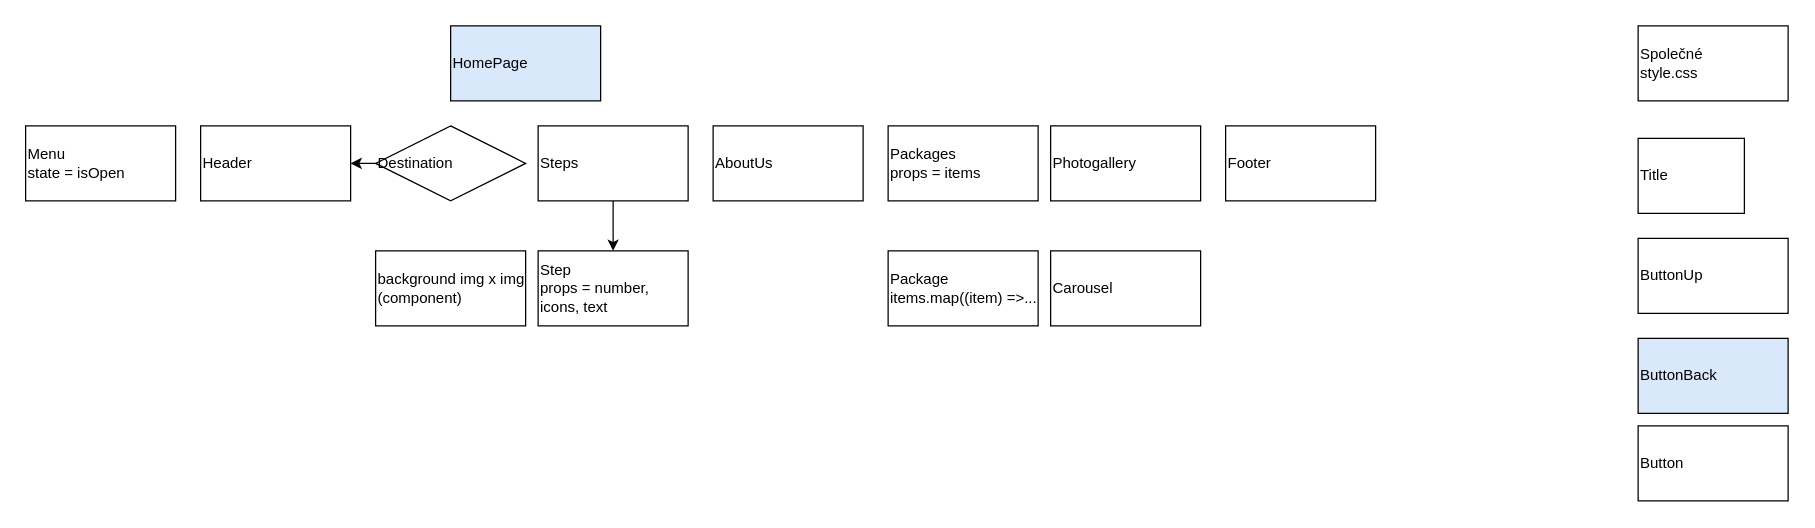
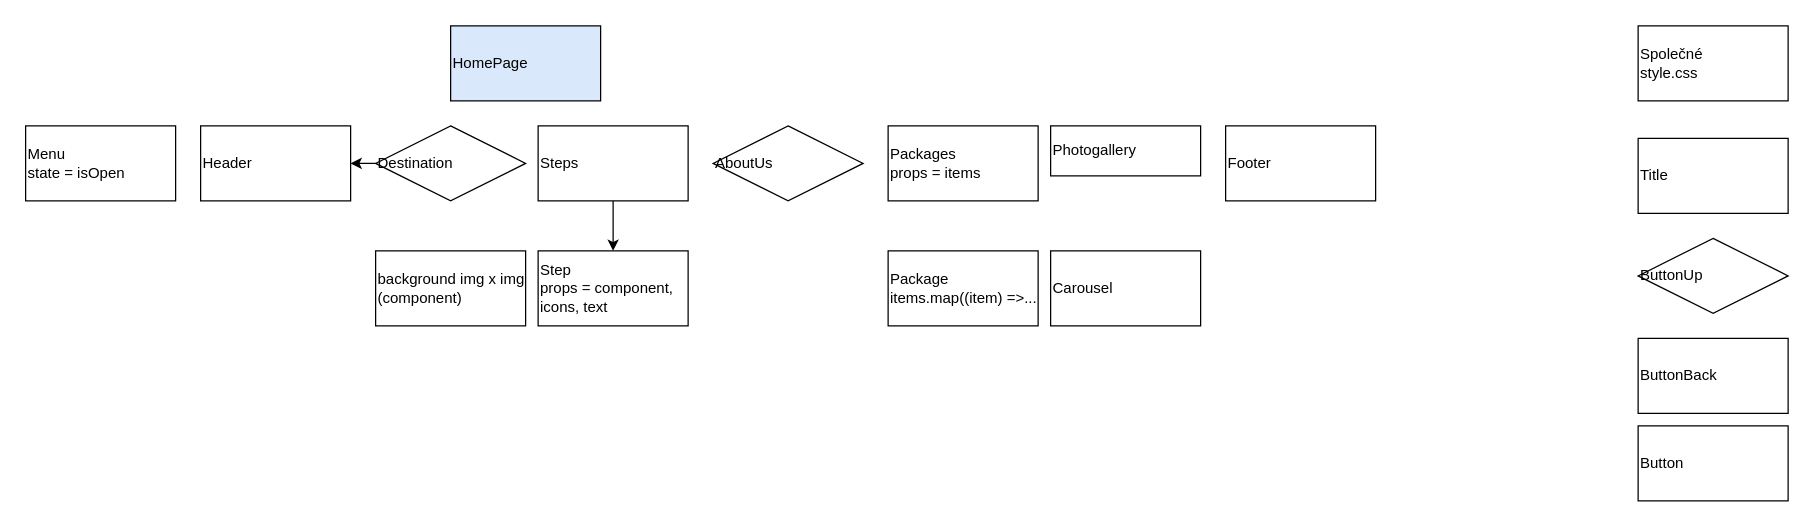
(788, 163) -> (788, 163)
(1126, 163) -> (1126, 151)
(1691, 176) -> (1713, 176)
(1713, 276) -> (1713, 276)
(614, 288) -> (614, 288)
(1713, 376) -> (1713, 376)
